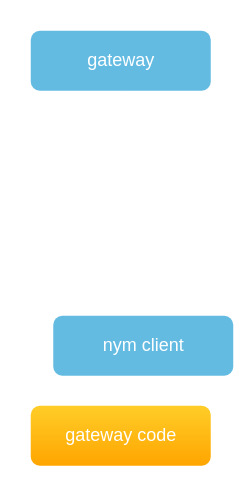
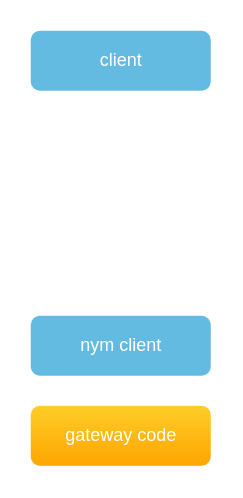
(122, 61) -> (122, 61)
(143, 346) -> (121, 346)
